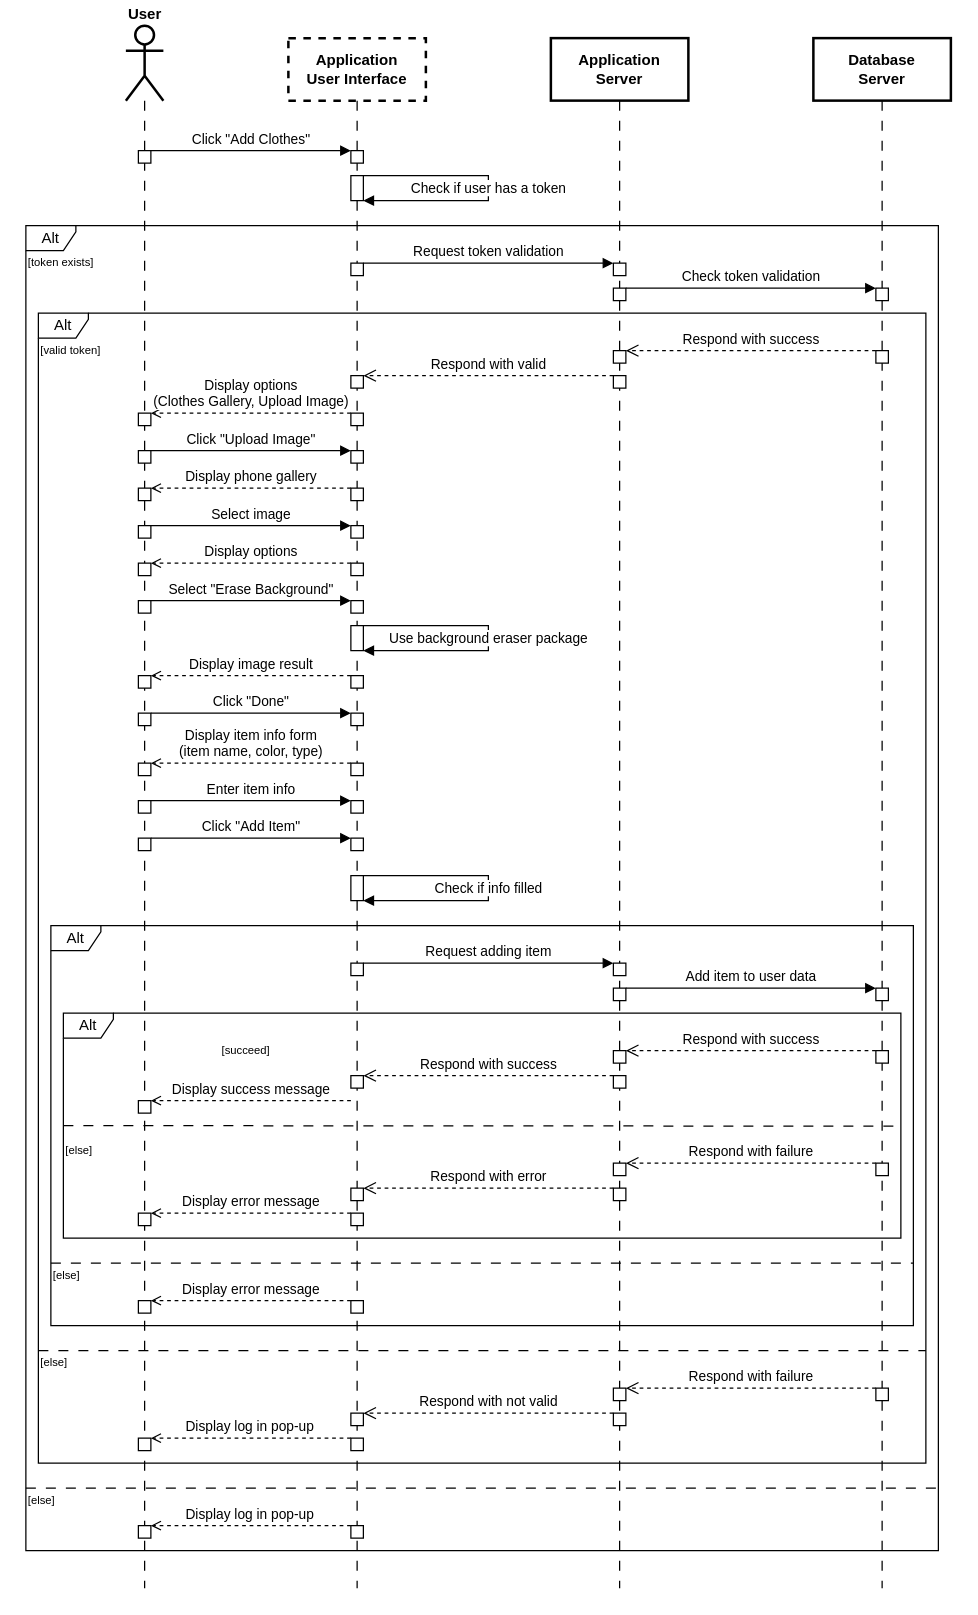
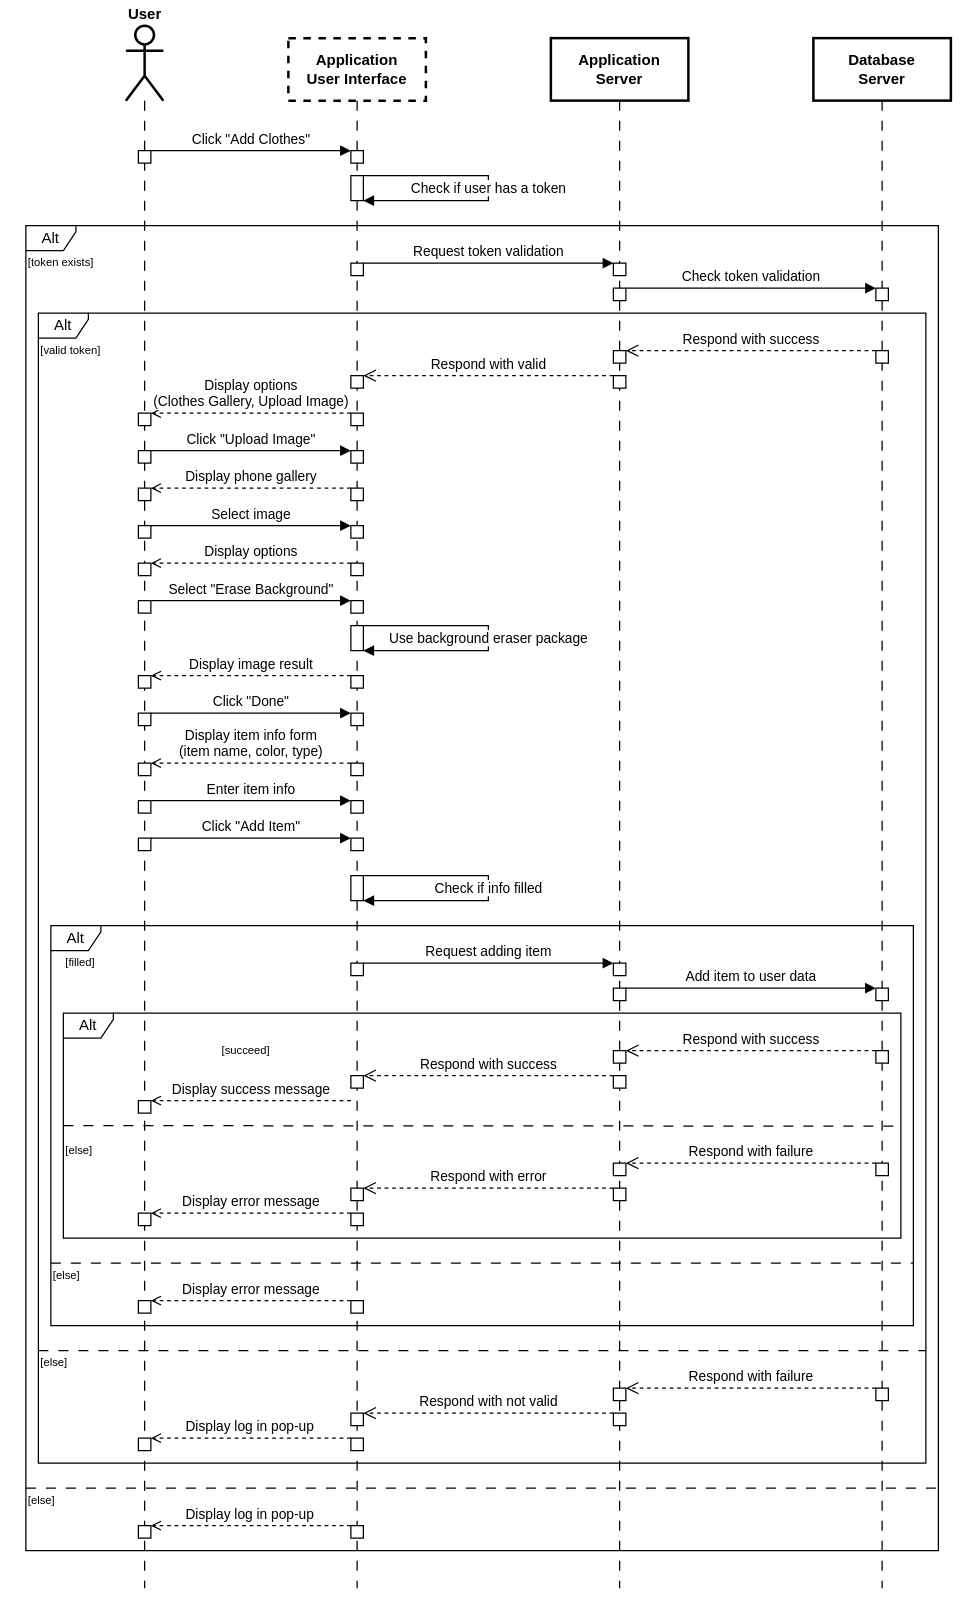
none -> (101, 963)
